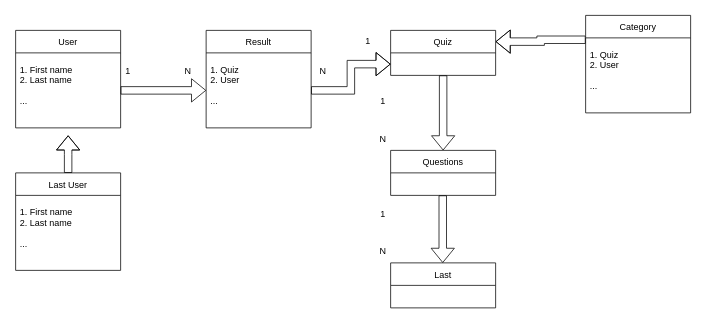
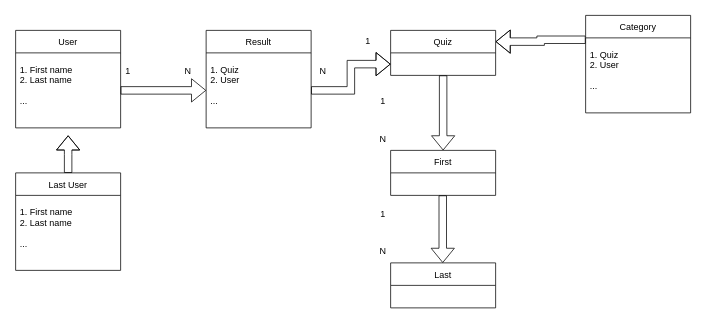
(443, 162) -> (443, 162)
